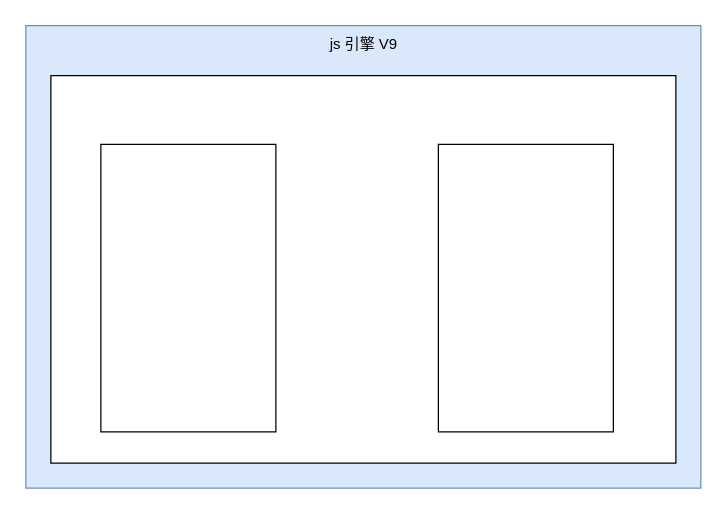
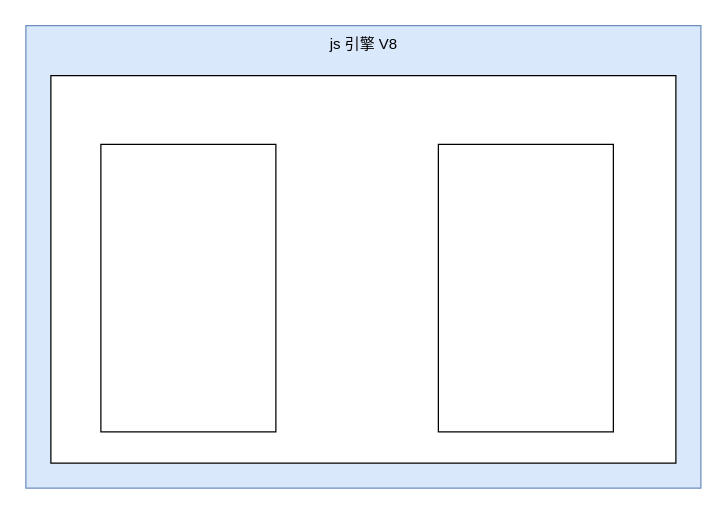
(364, 44) -> (364, 44)
